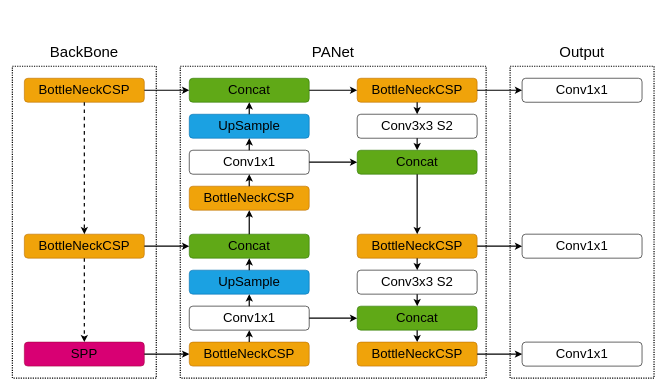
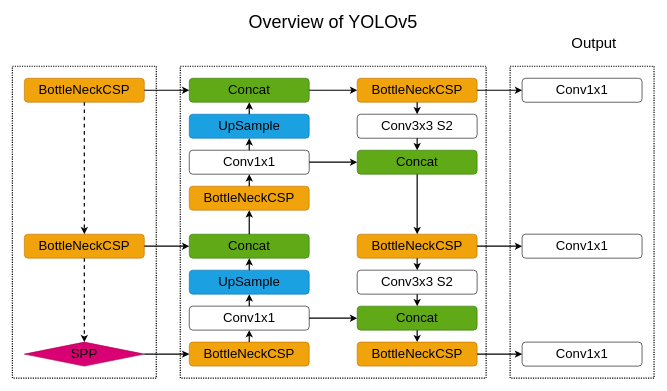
none -> (333, 21)
(84, 51) -> none
(333, 51) -> none
(582, 51) -> (594, 42)
(84, 354) -> (84, 354)
